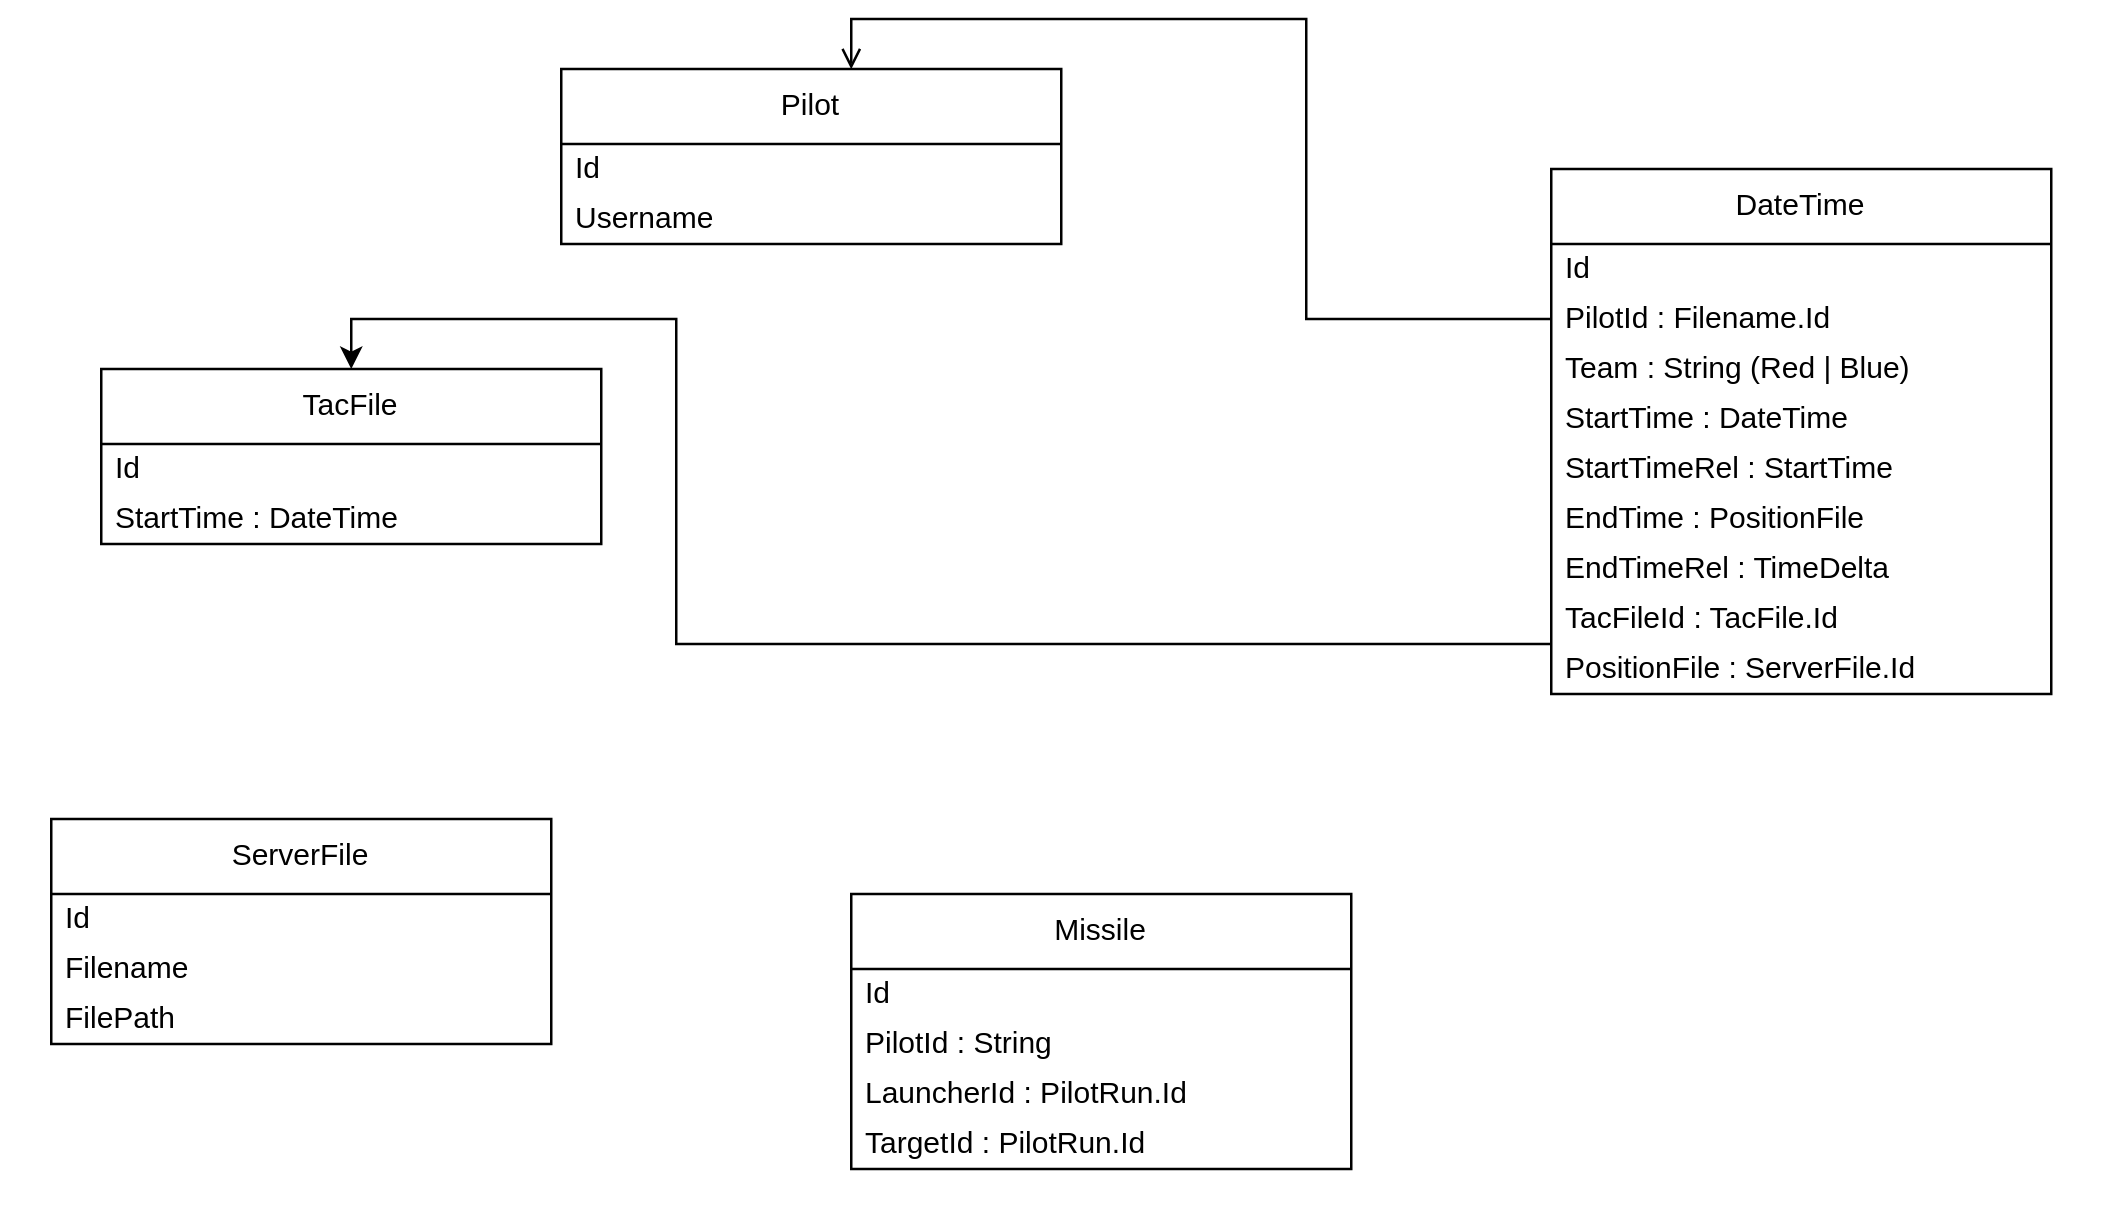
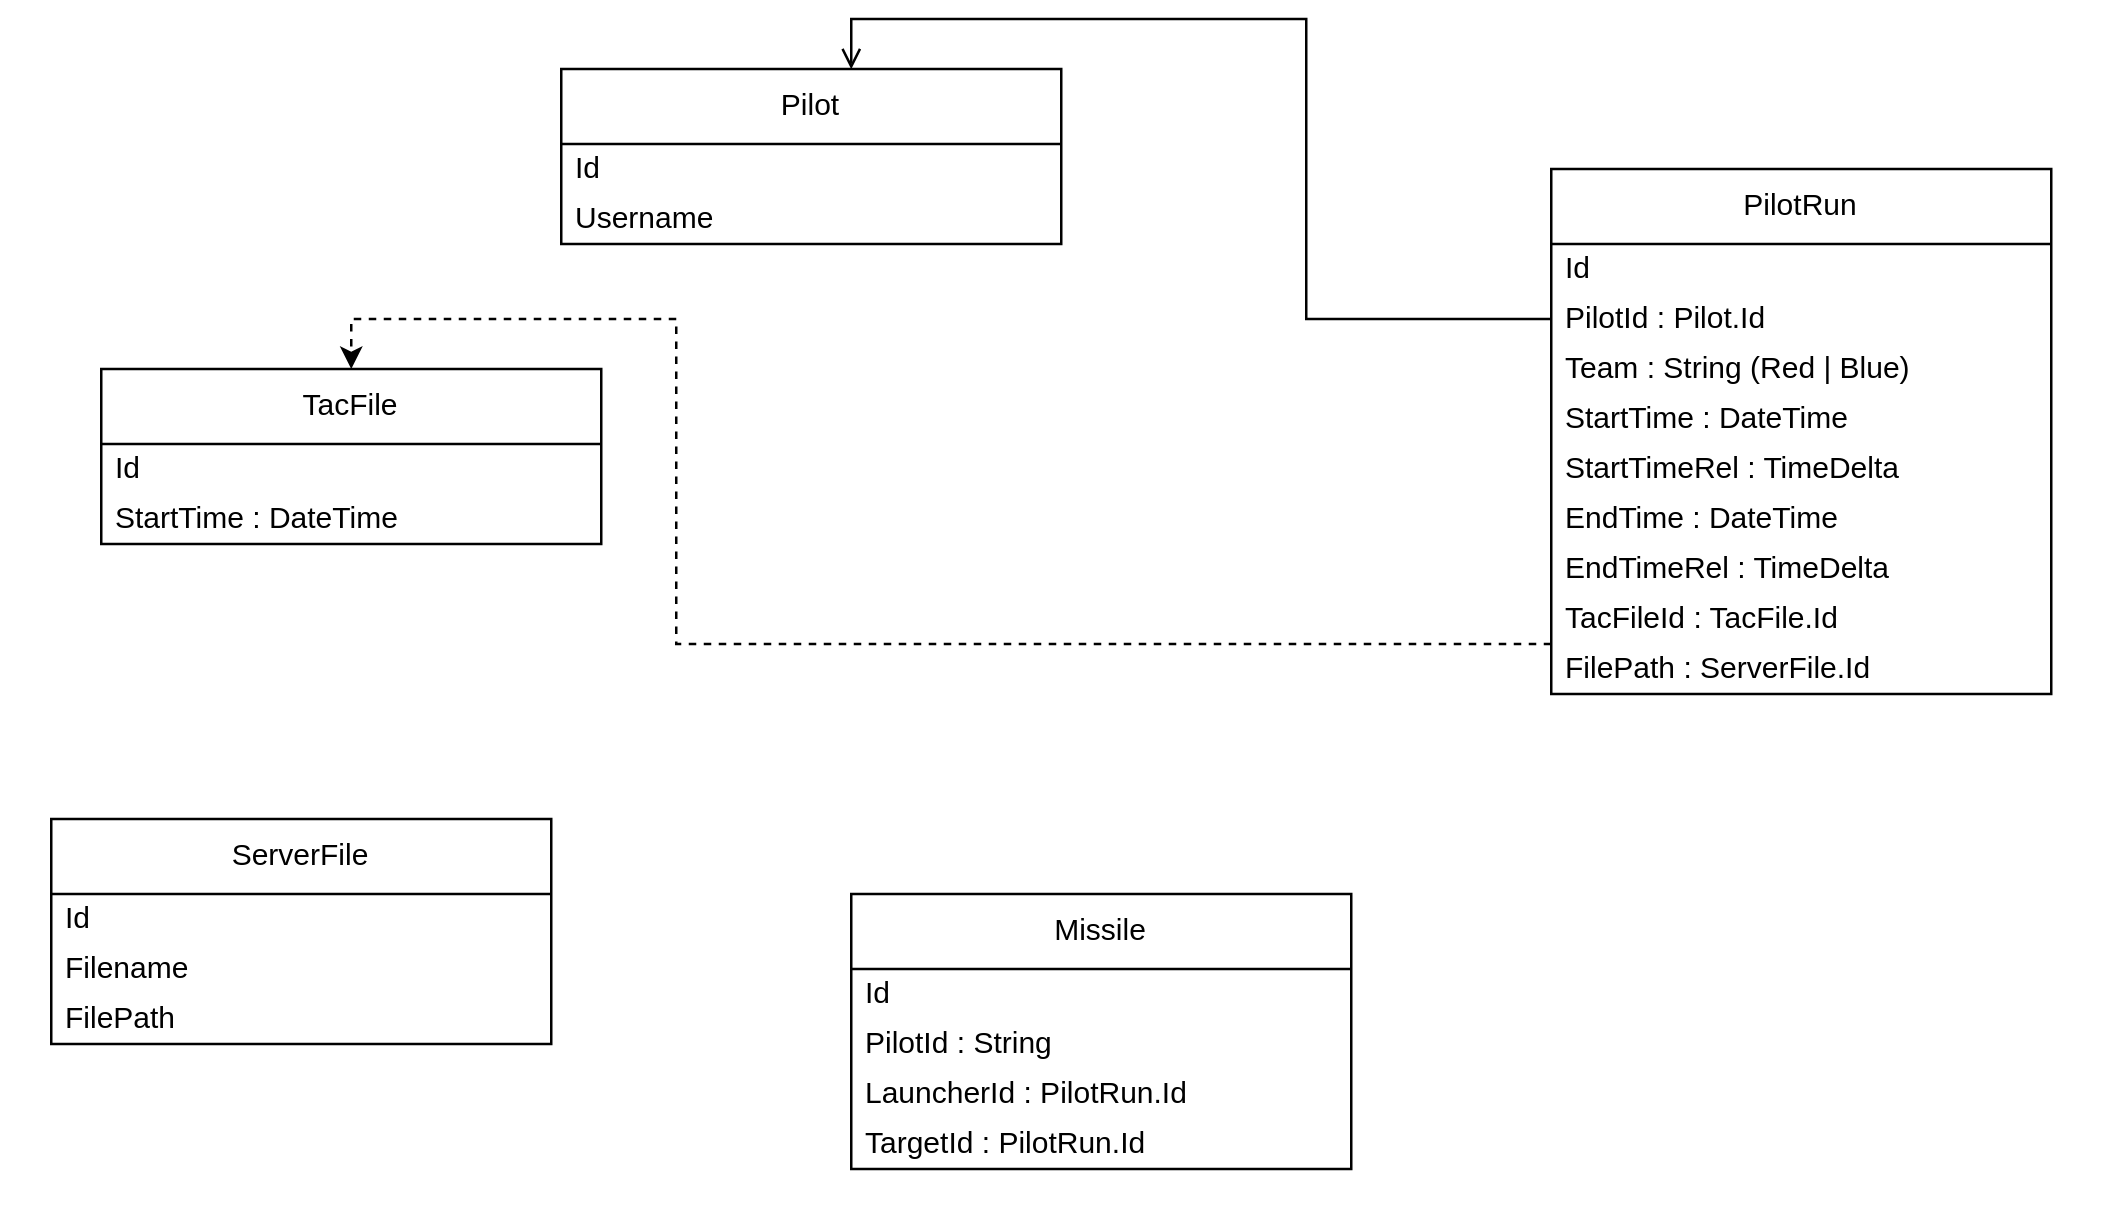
(1801, 206) -> (1801, 206)
(1711, 319) -> (1686, 319)
(1744, 469) -> (1741, 469)
(1720, 519) -> (1698, 519)
(769, 644) -> (769, 644)
(1762, 669) -> (1737, 669)
